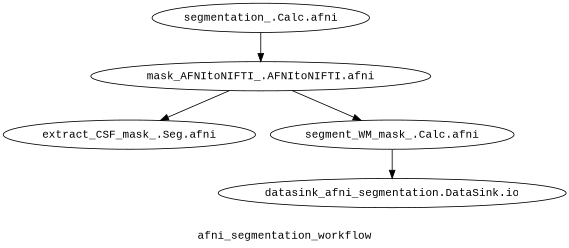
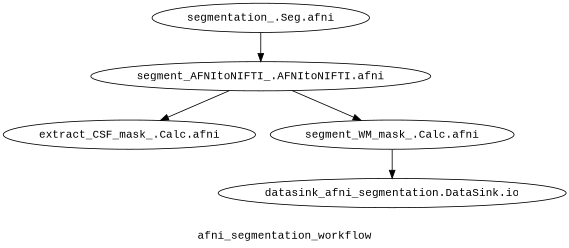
(261, 18) -> (261, 18)
(261, 76) -> (261, 76)
(129, 135) -> (129, 135)
